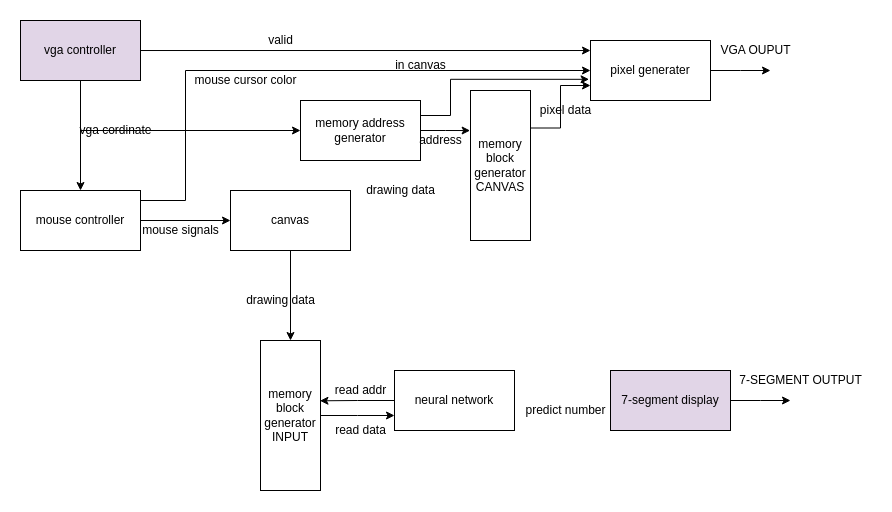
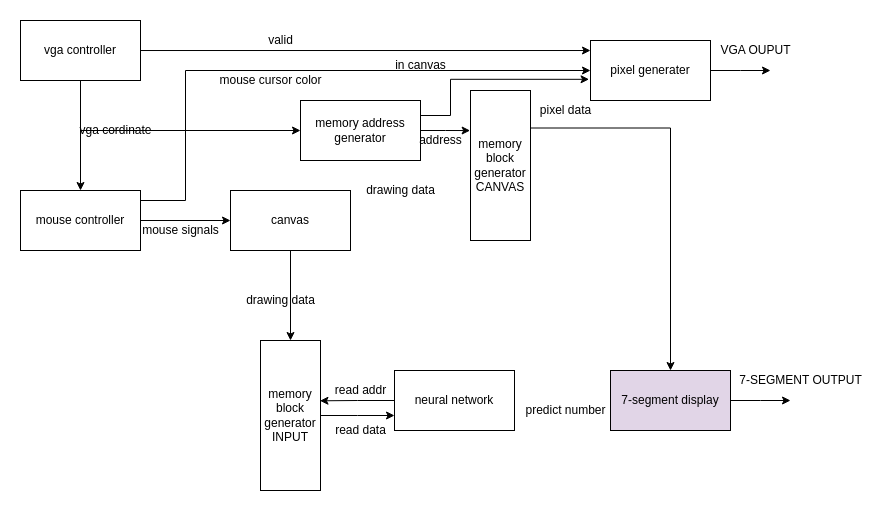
(81, 51) -> (81, 51)
(246, 81) -> (271, 81)
(561, 97) -> (671, 189)
